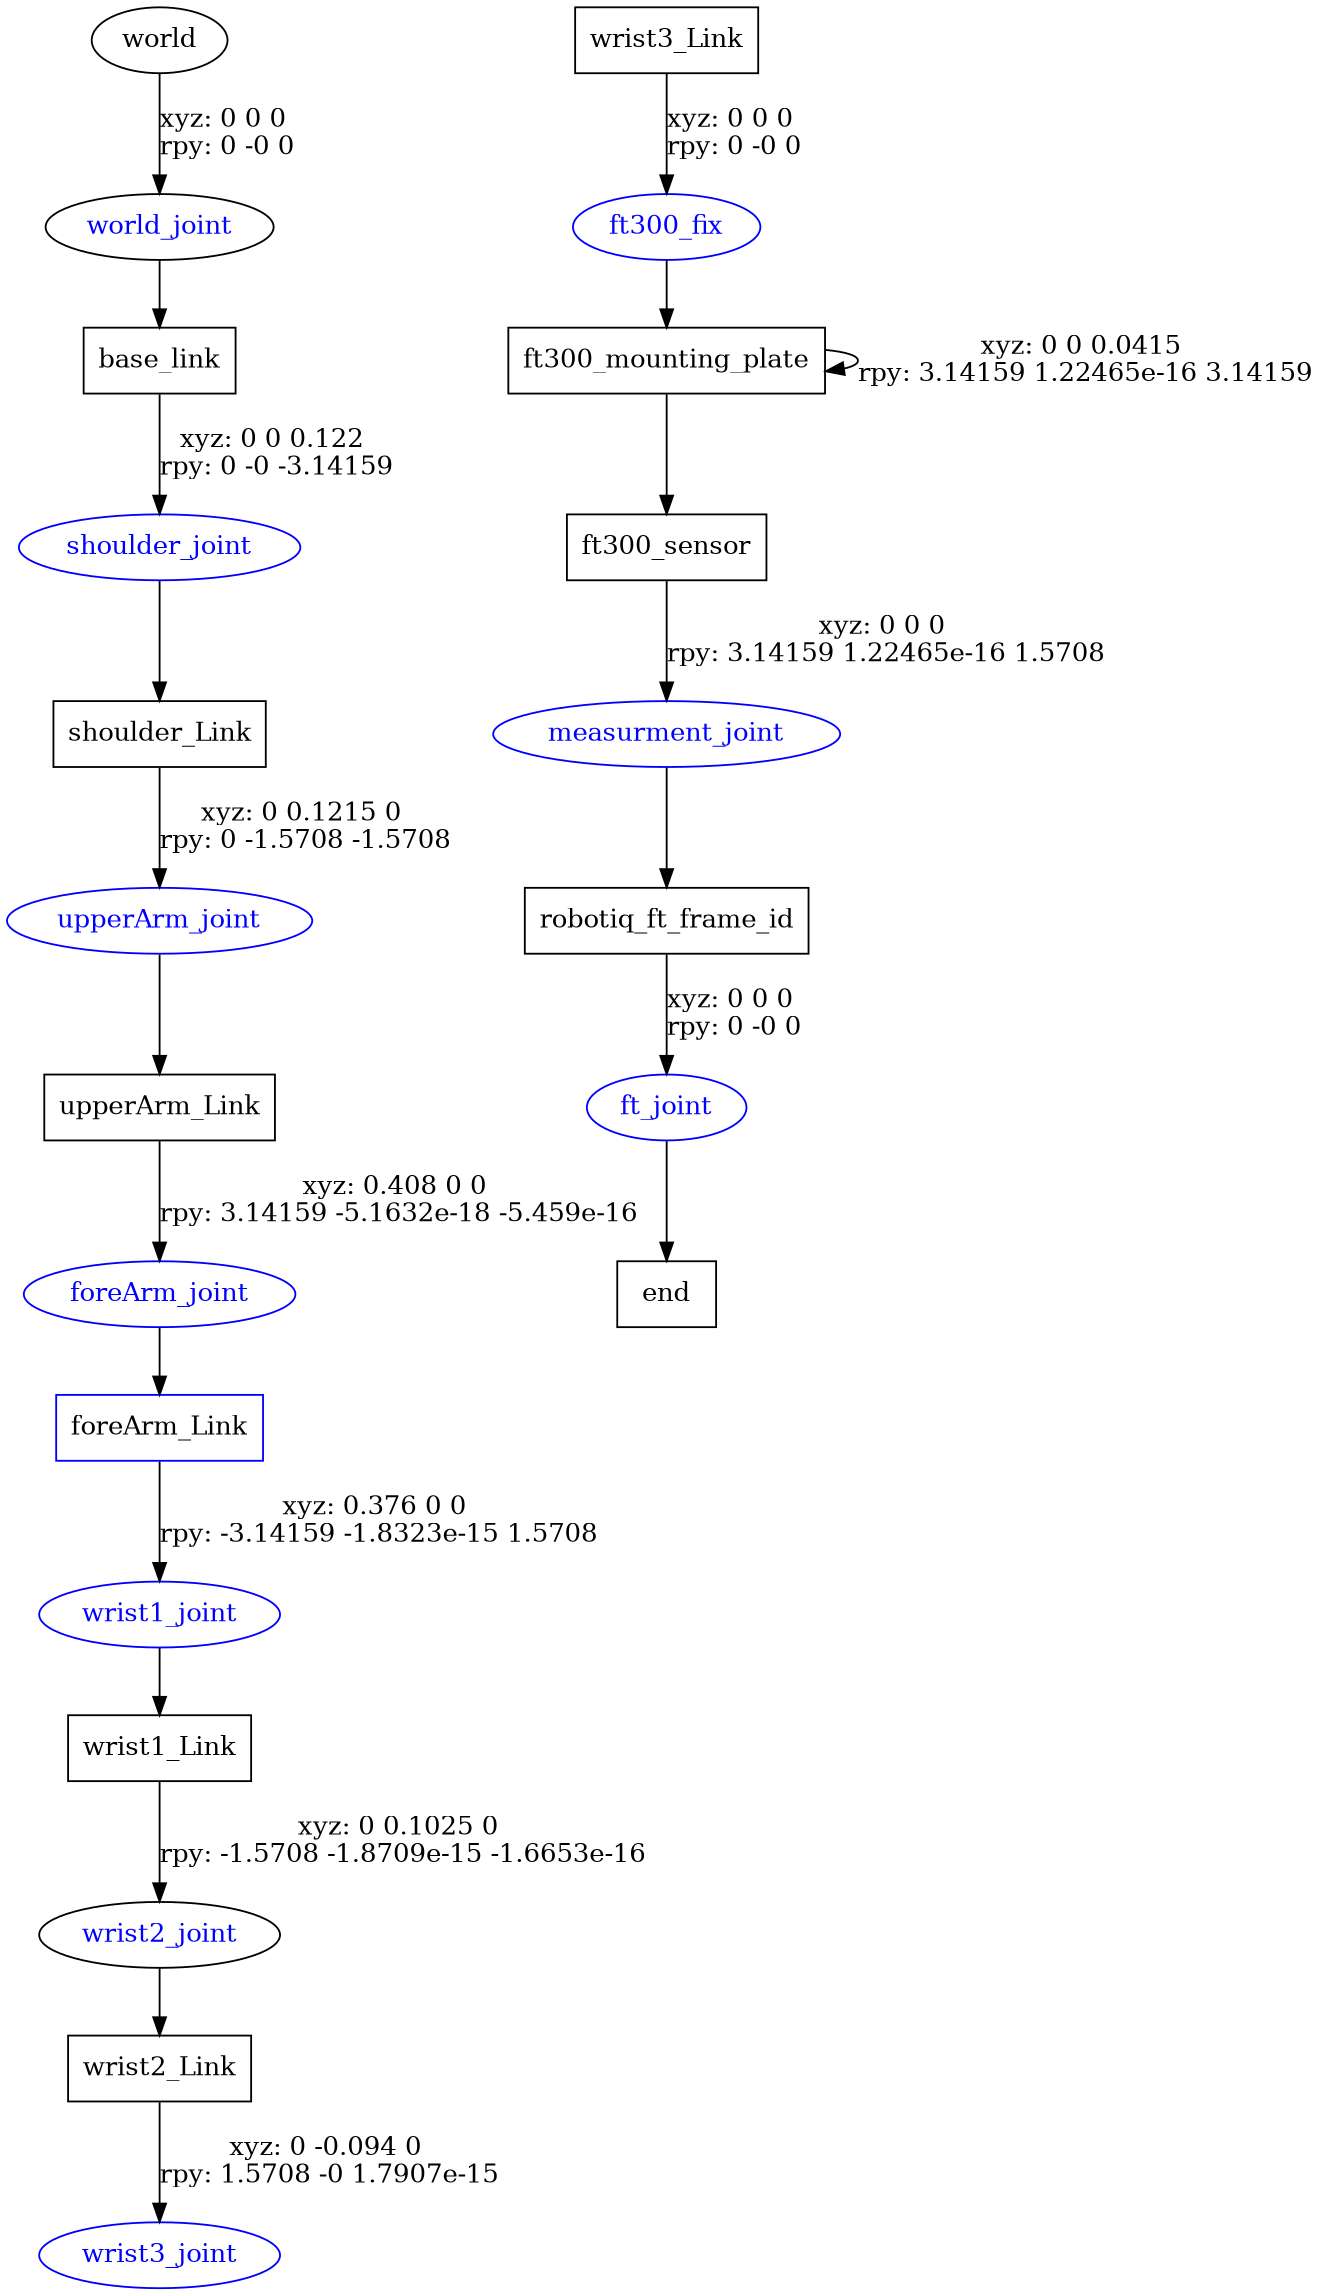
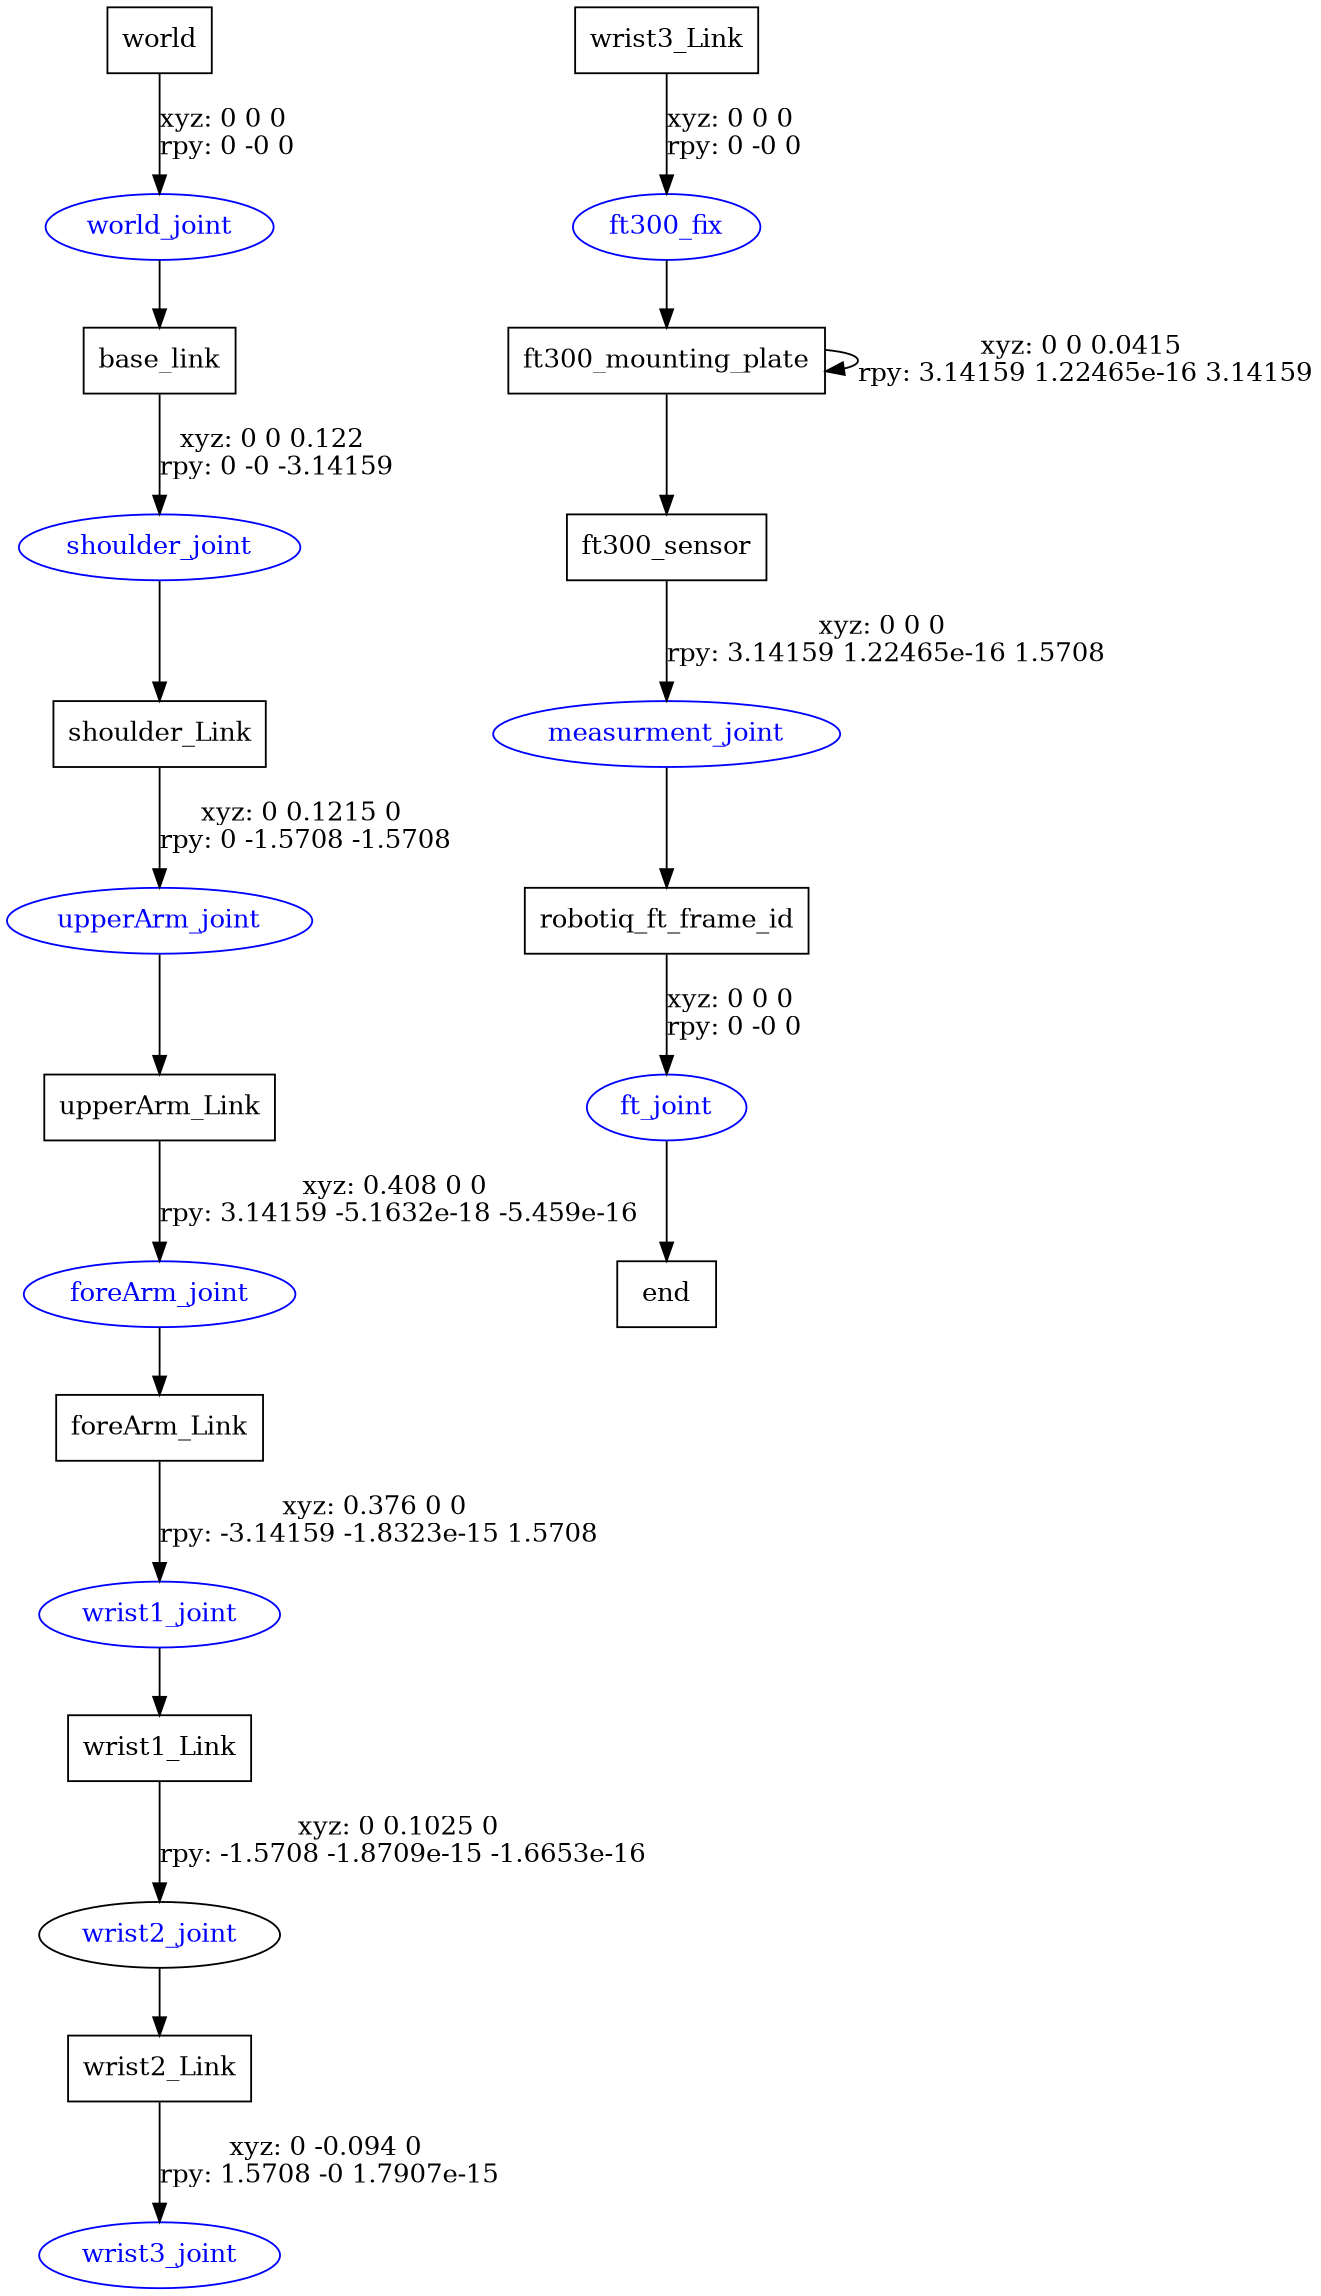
(160, 40) -> (160, 40)
(160, 227) -> (160, 227)
(160, 1428) -> (160, 1428)
